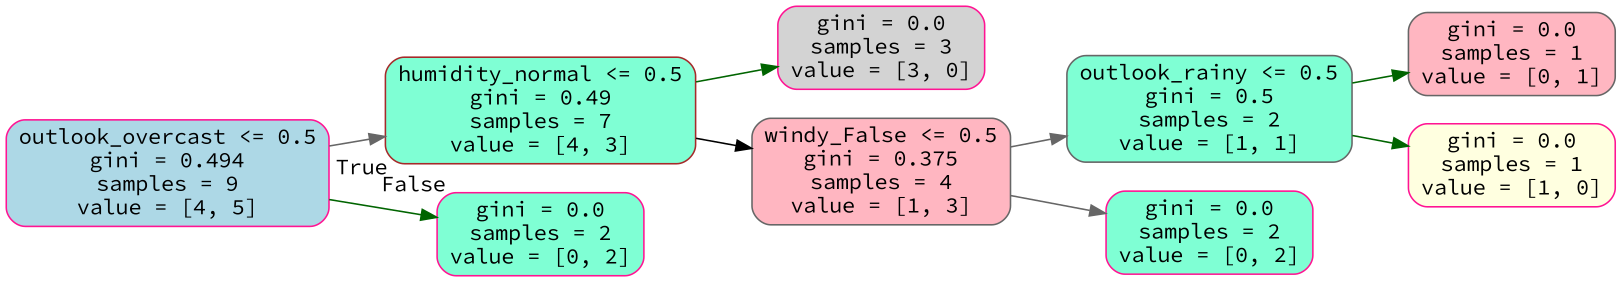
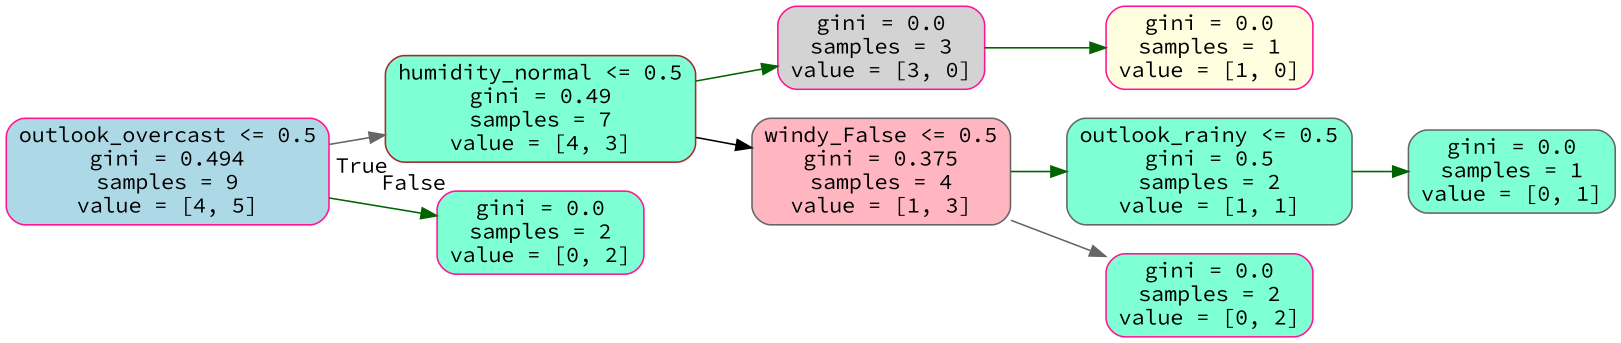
(1512, 54) -> (1512, 172)
(1373, 139) -> (1037, 48)
(1031, 143) -> (1031, 172)
